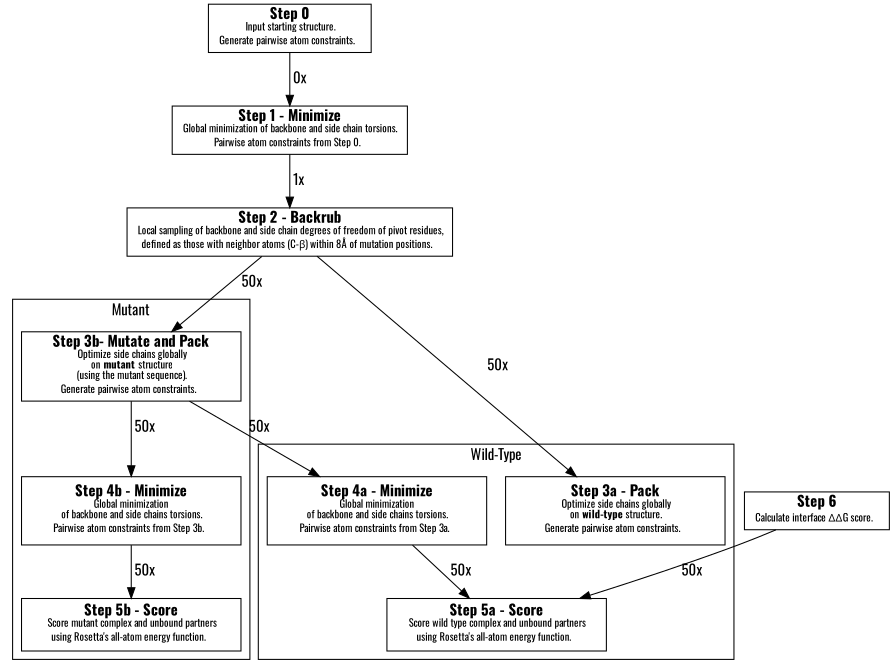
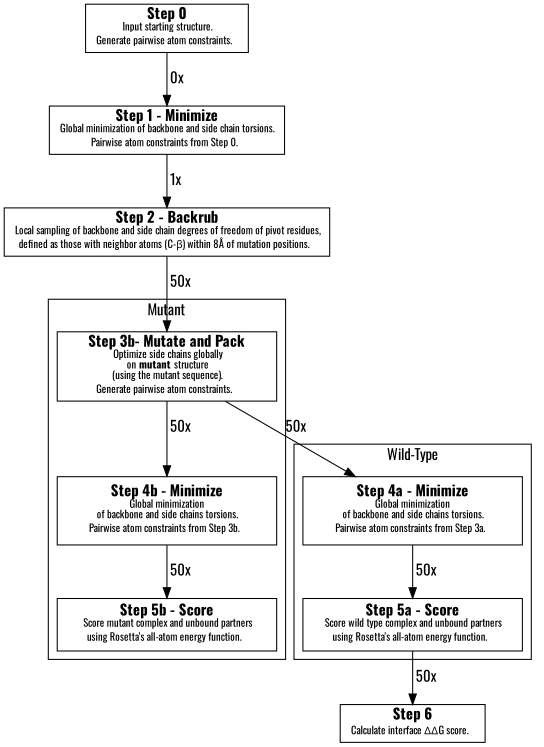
(615, 511) -> none
(683, 564) -> (413, 673)
